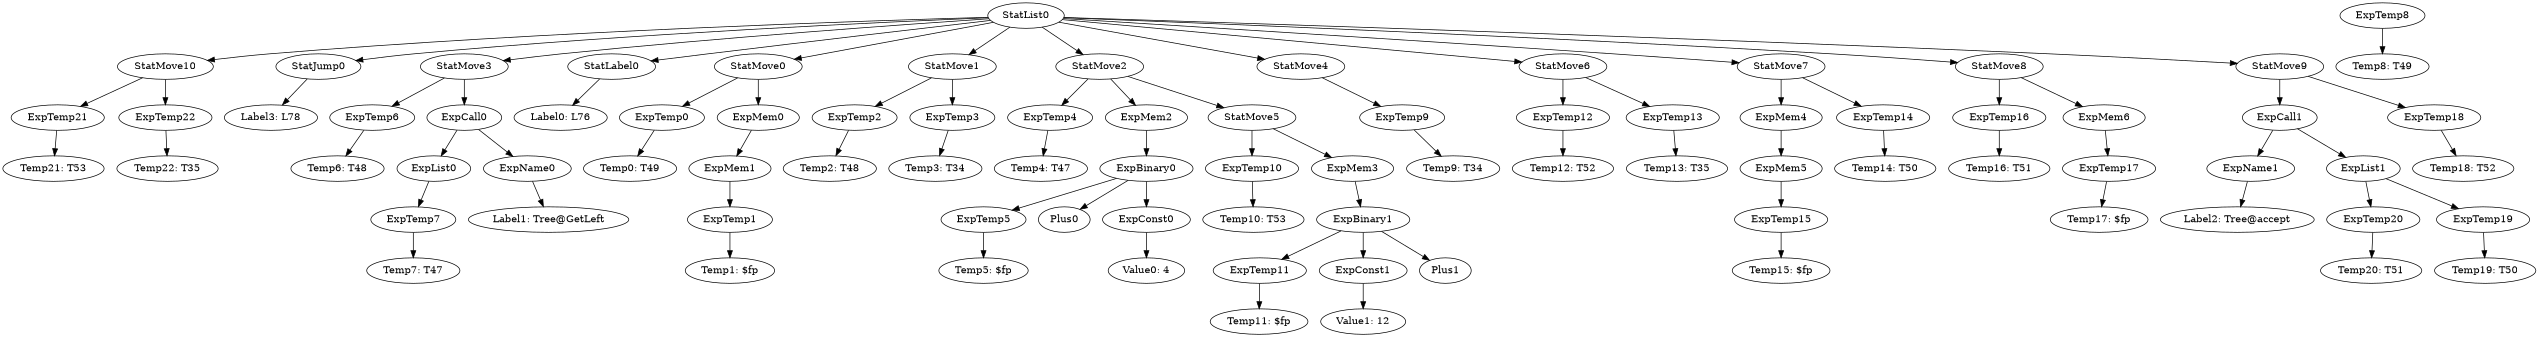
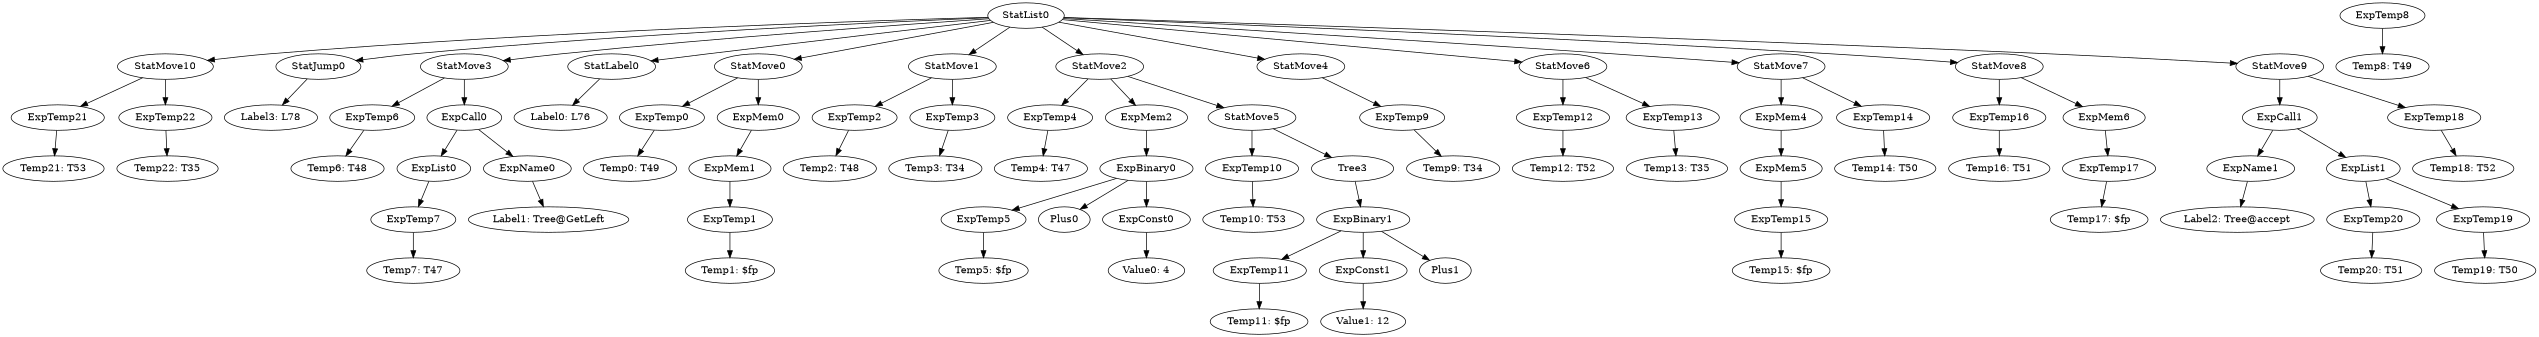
(1353, 169) -> (1353, 169)
